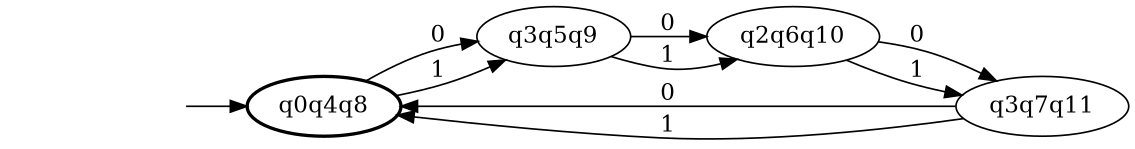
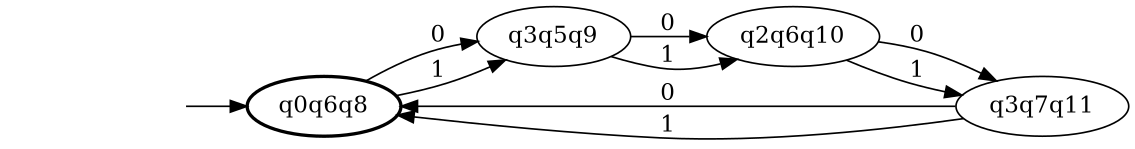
(324, 106) -> (324, 106)
